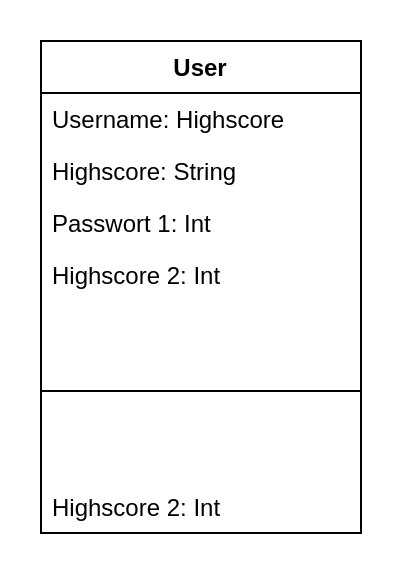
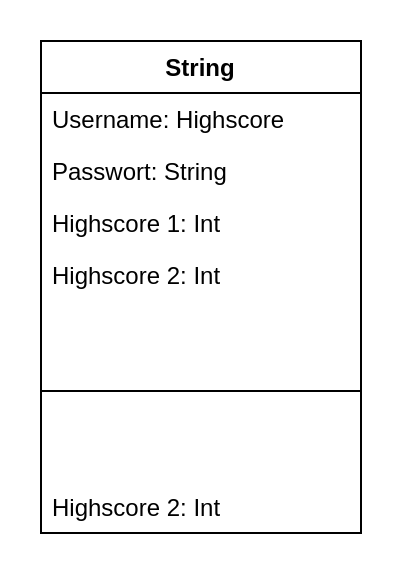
(200, 68) -> (200, 68)
(154, 172) -> (150, 172)
(143, 224) -> (147, 224)
